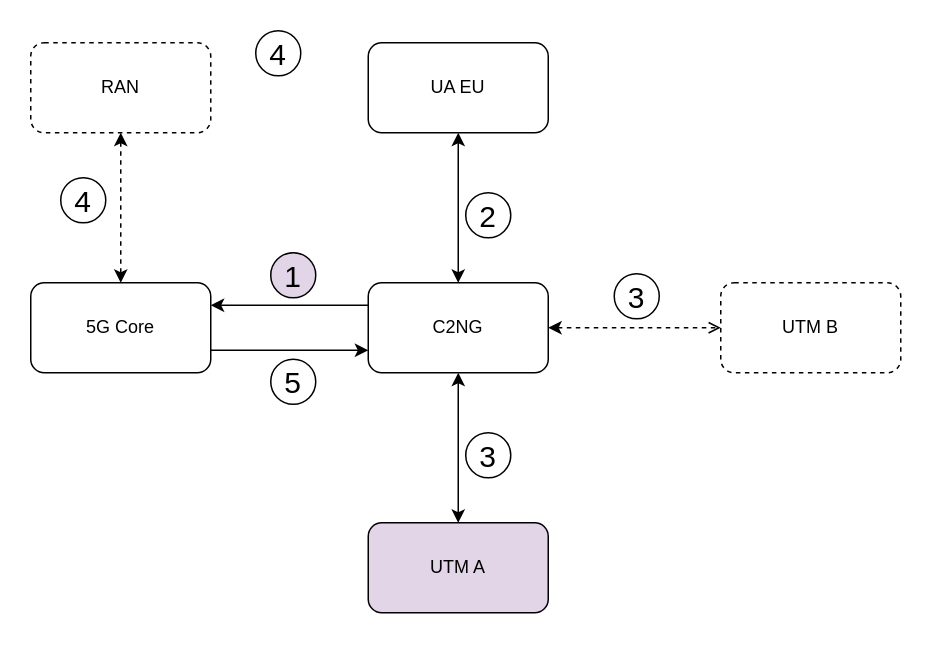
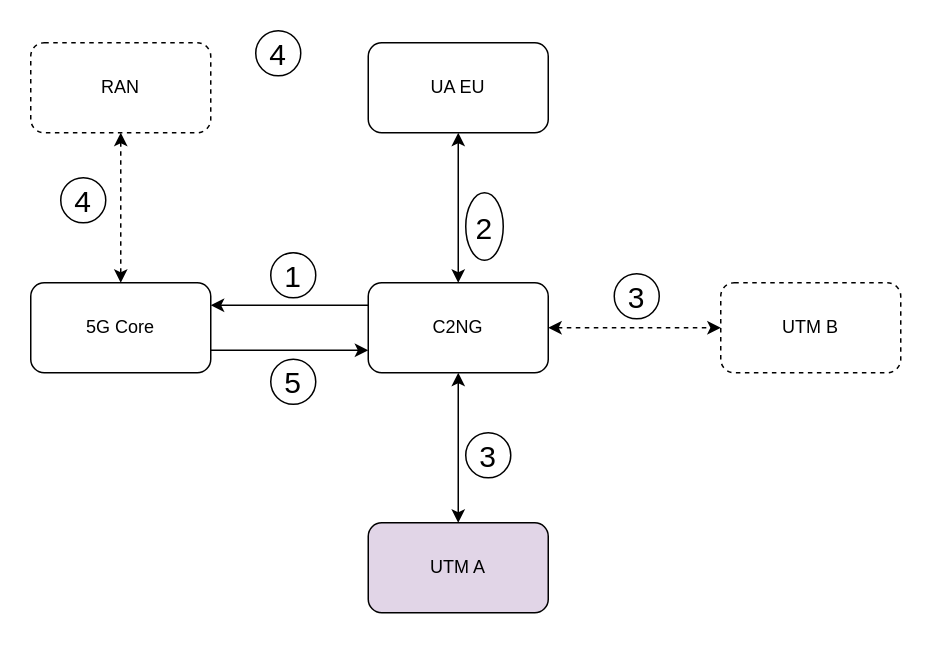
(488, 215) -> (485, 227)
(293, 275) -> (293, 275)
(712, 328) -> (709, 328)
